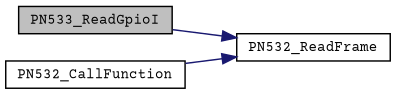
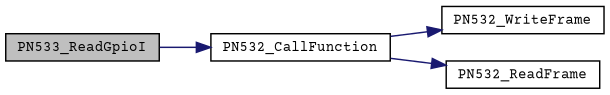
none -> (523, 20)
(197, 33) -> (178, 47)
